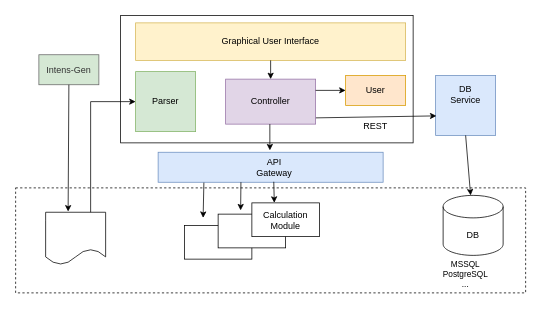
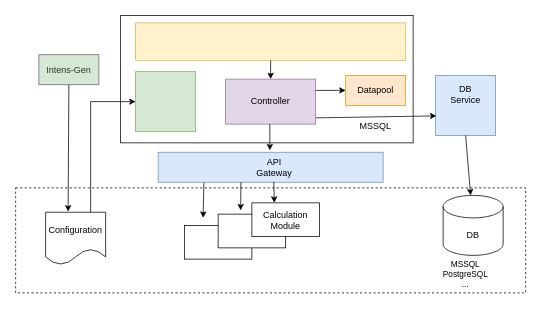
(270, 42) -> none
(375, 90) -> (375, 90)
(165, 102) -> none
(375, 126) -> (375, 126)
none -> (75, 230)
